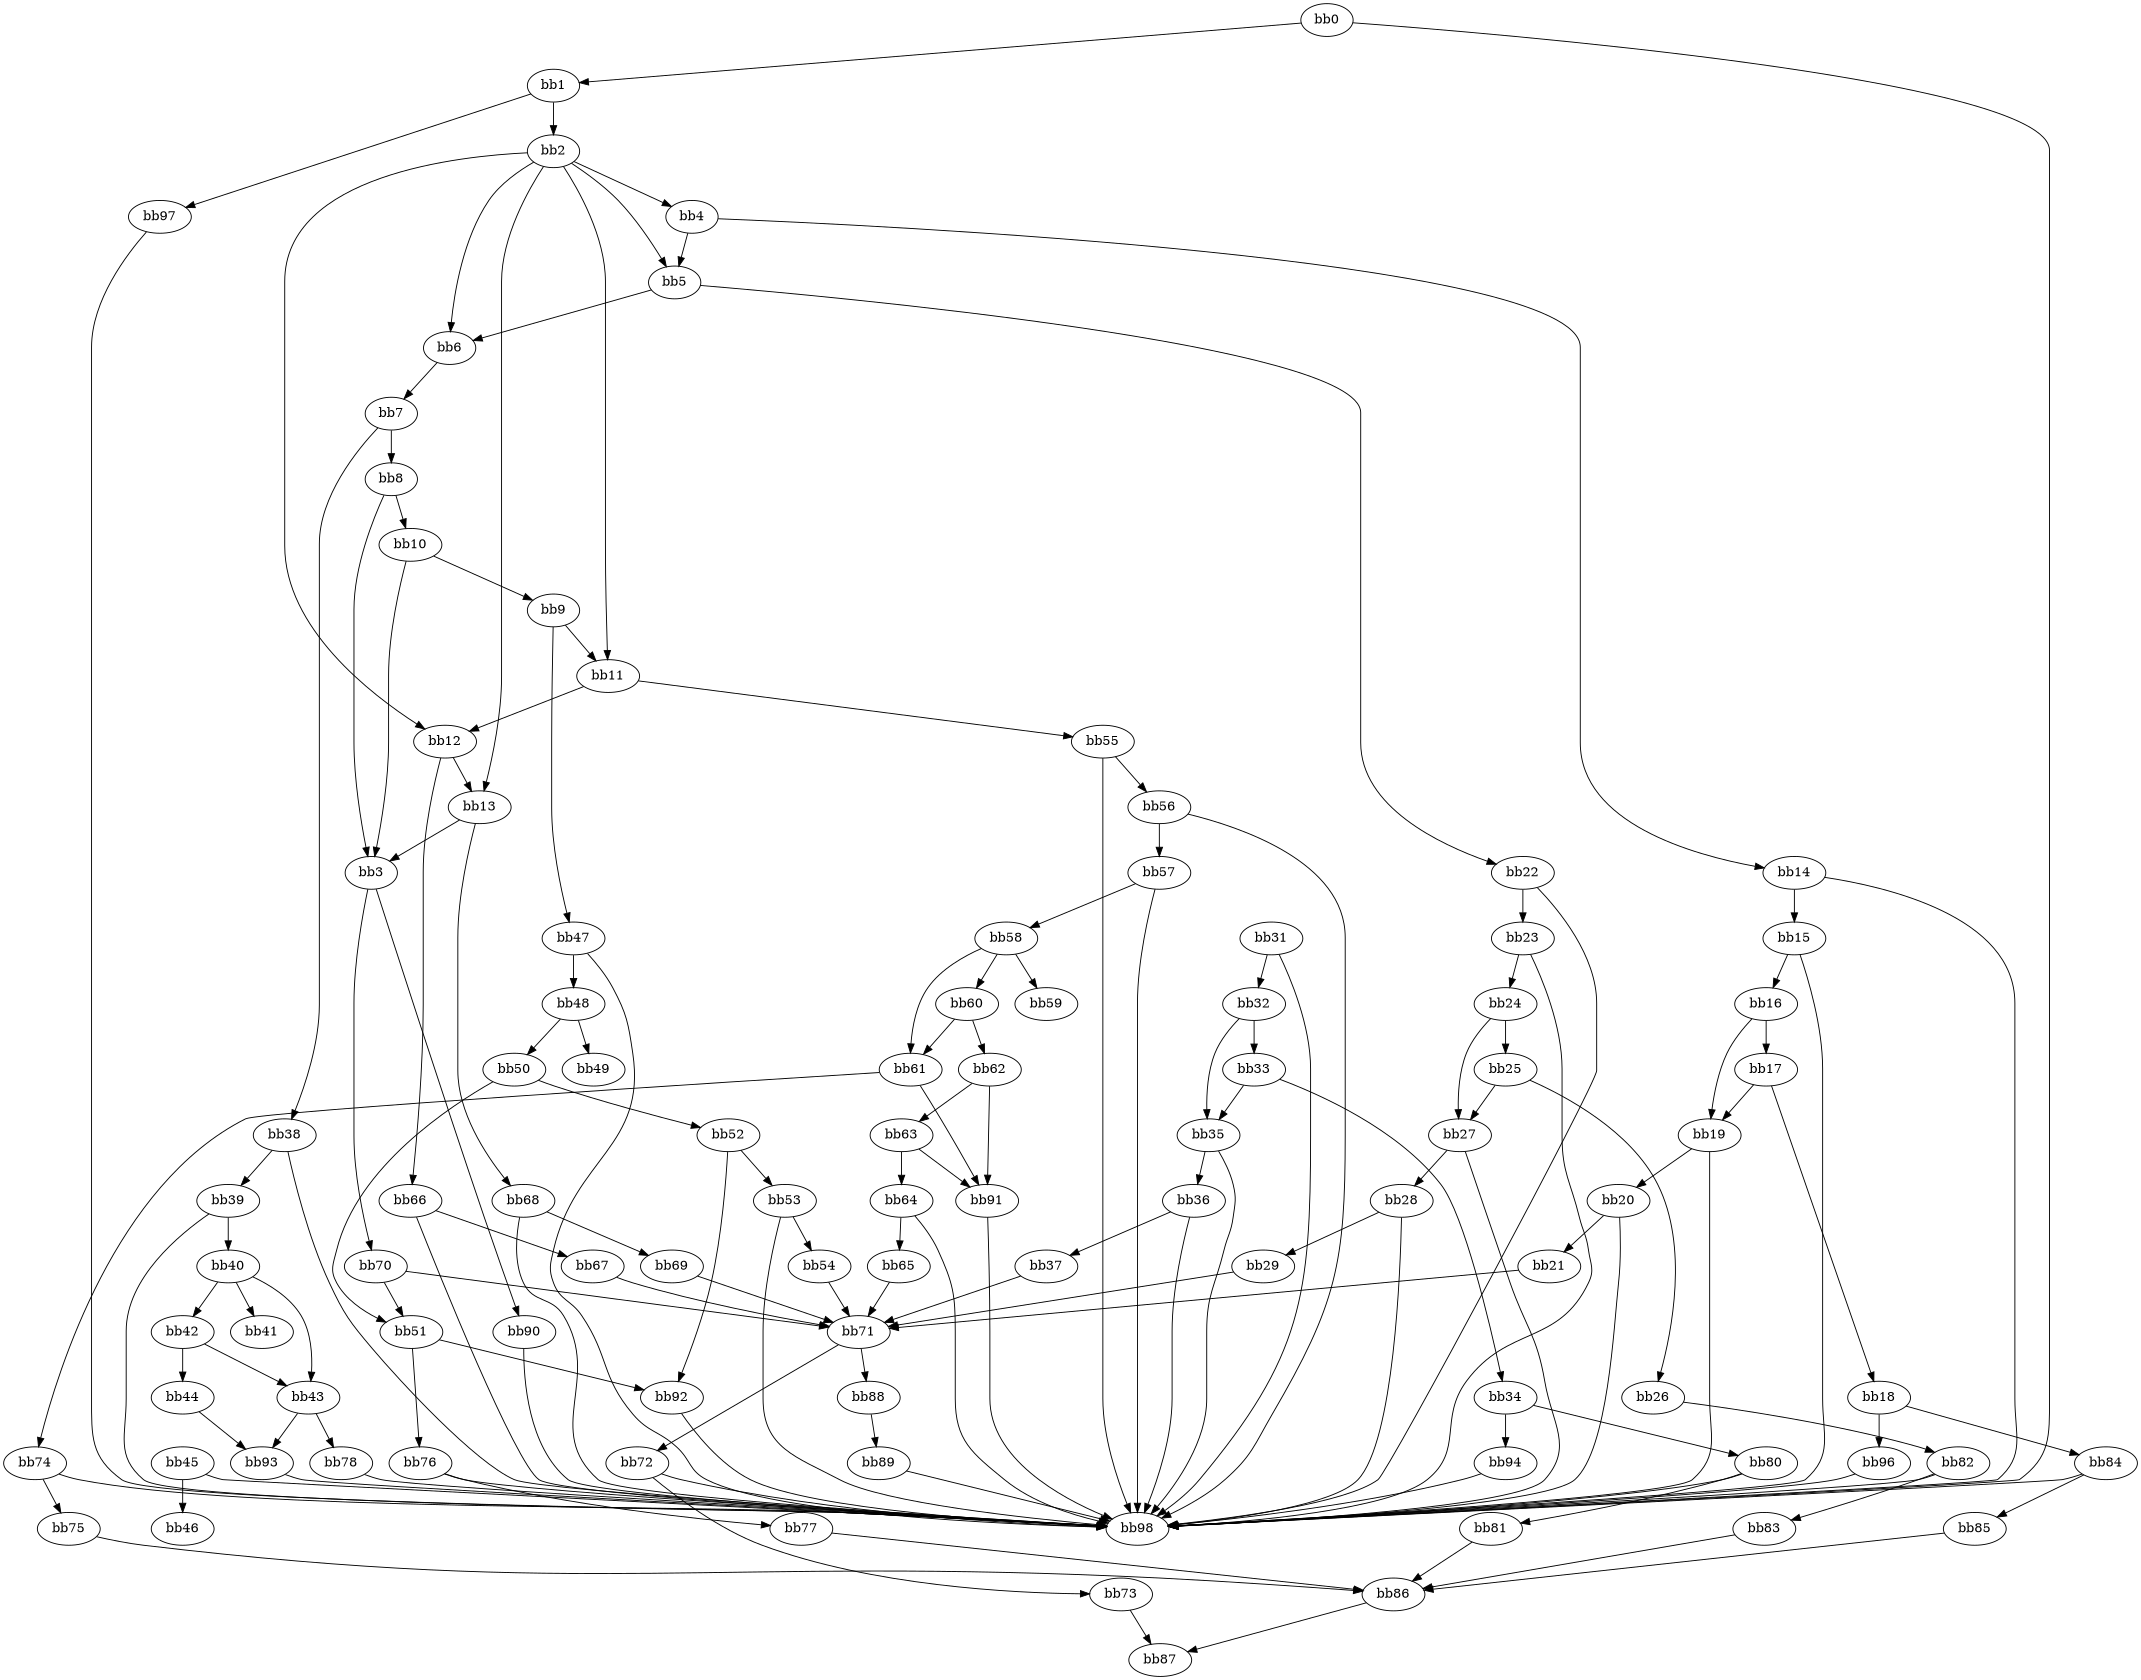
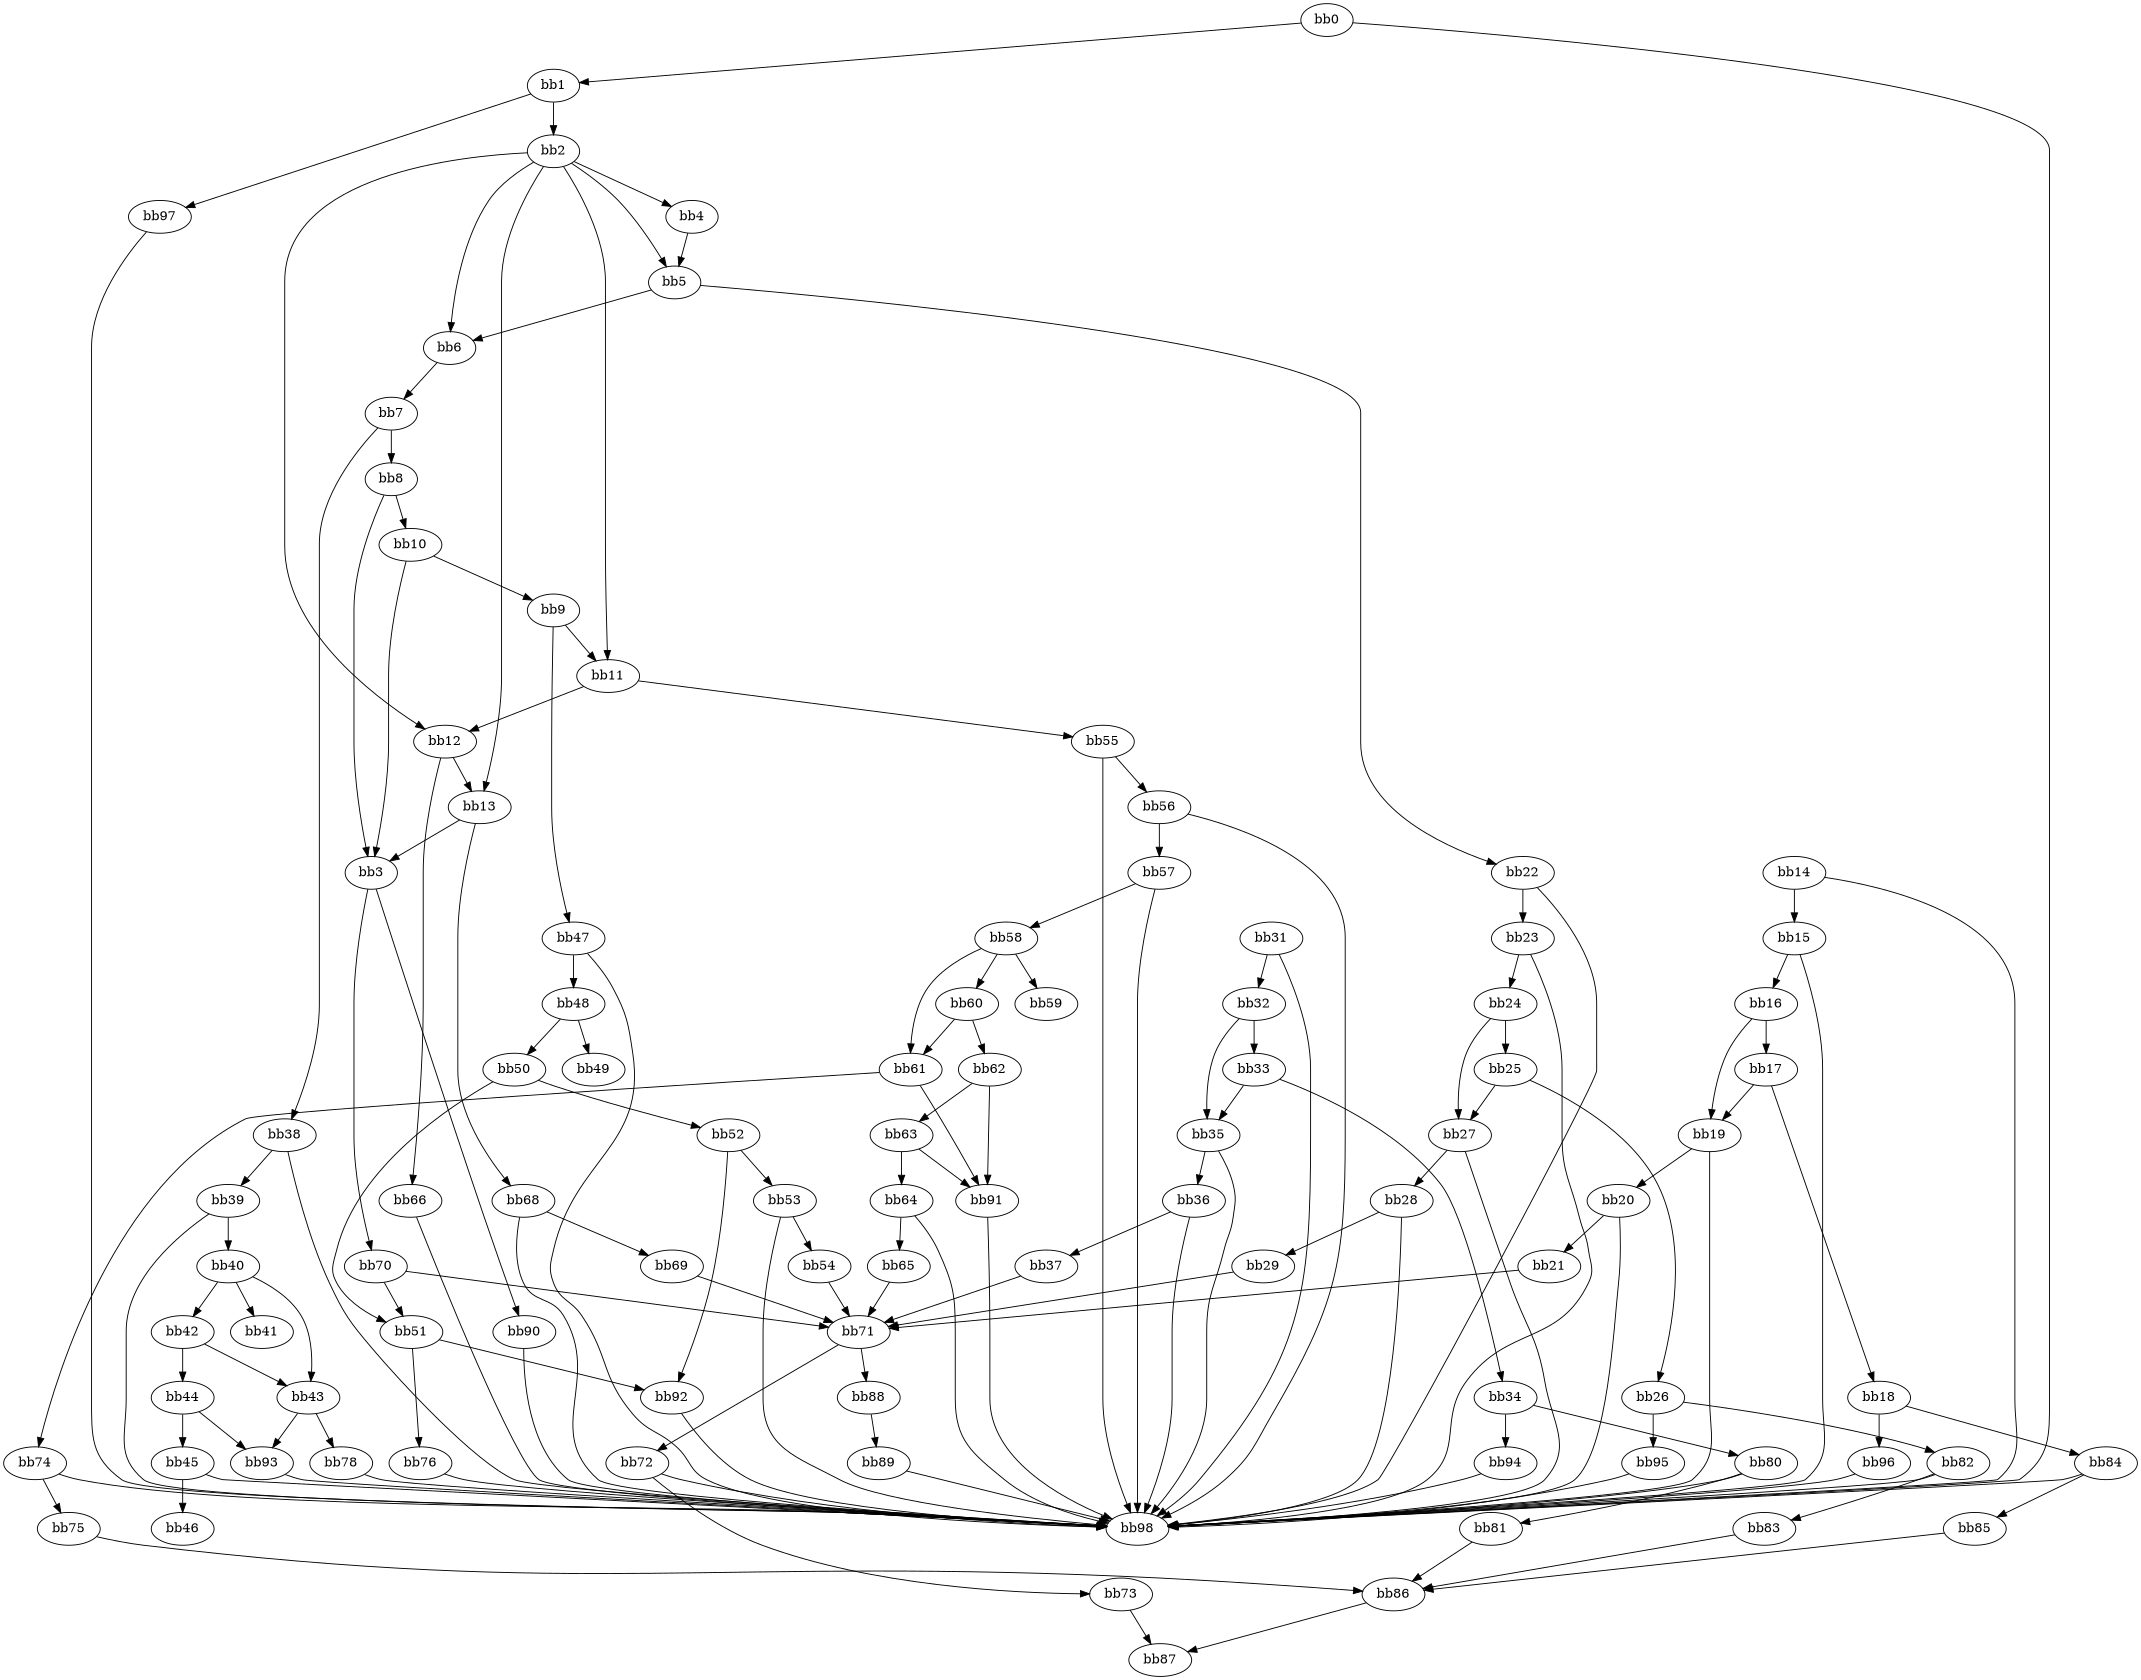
(1469, 291) -> none
(593, 1266) -> none
none -> (183, 1426)
none -> (1653, 1463)
(801, 1529) -> none
